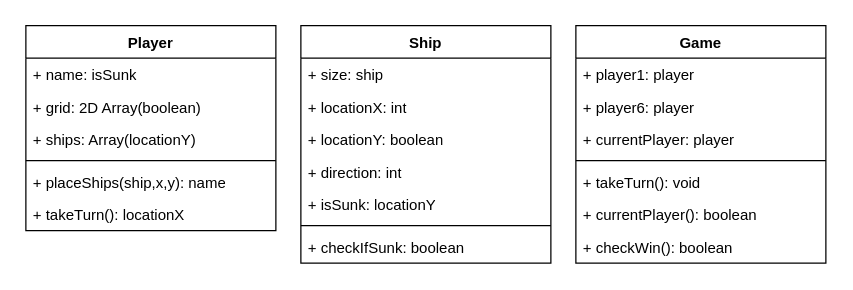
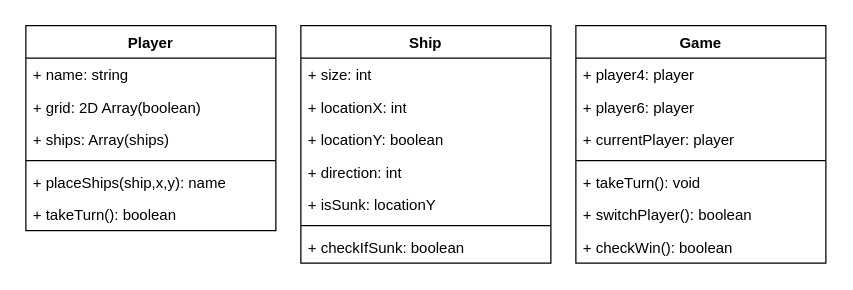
(84, 76) -> (84, 76)
(349, 76) -> (345, 76)
(645, 76) -> (645, 76)
(126, 141) -> (112, 141)
(120, 216) -> (114, 216)
(683, 216) -> (676, 216)
